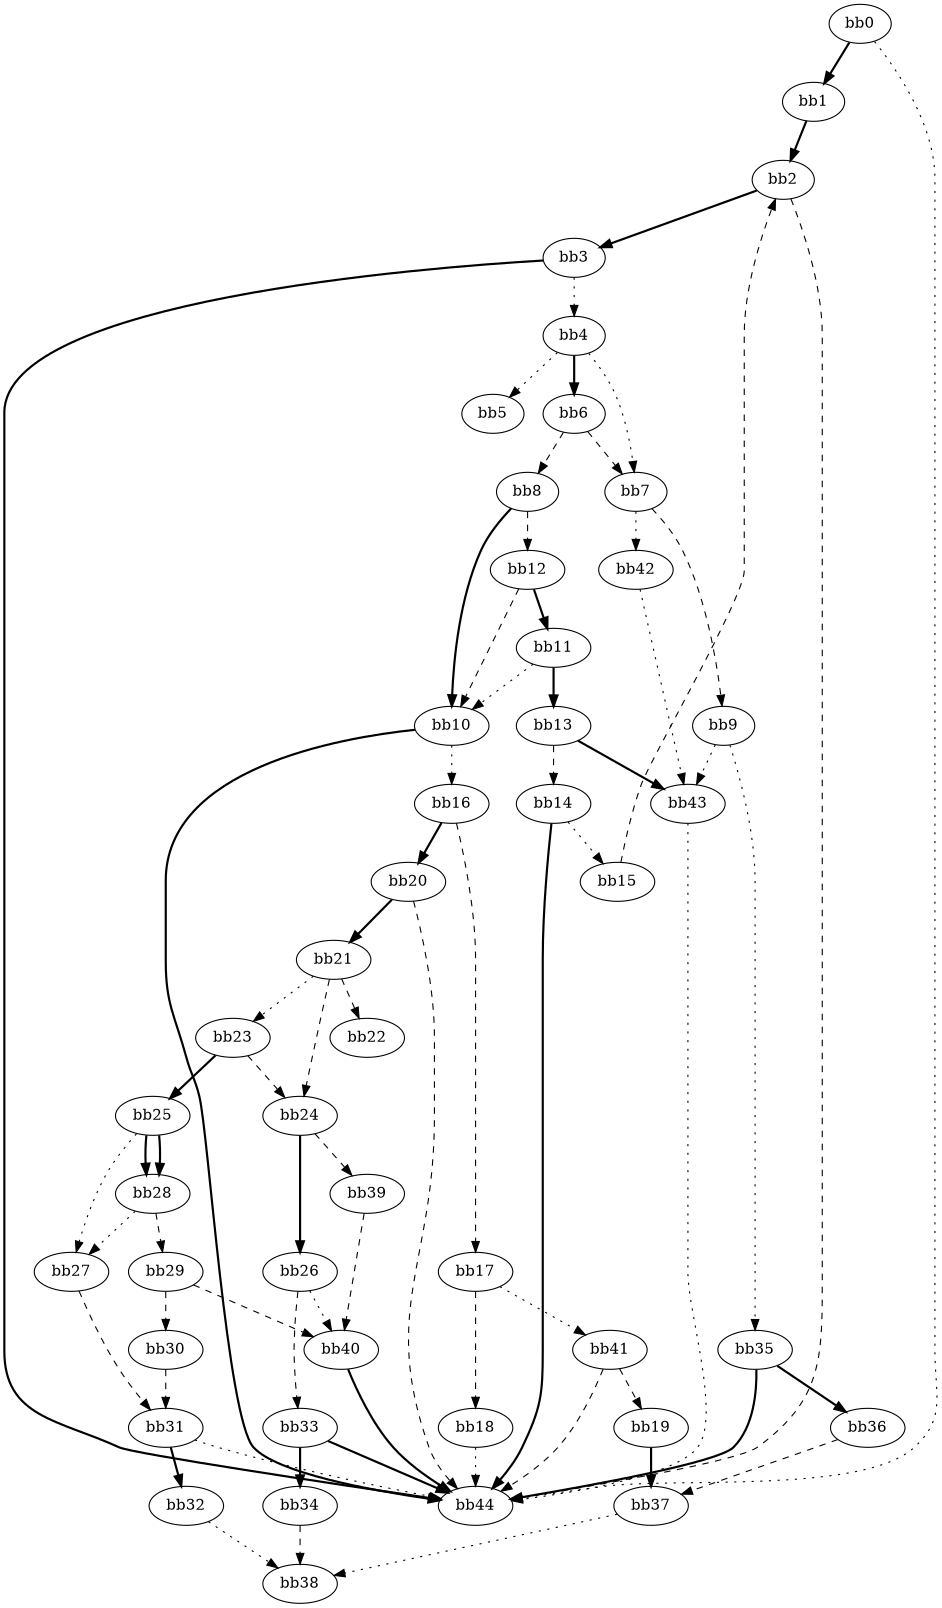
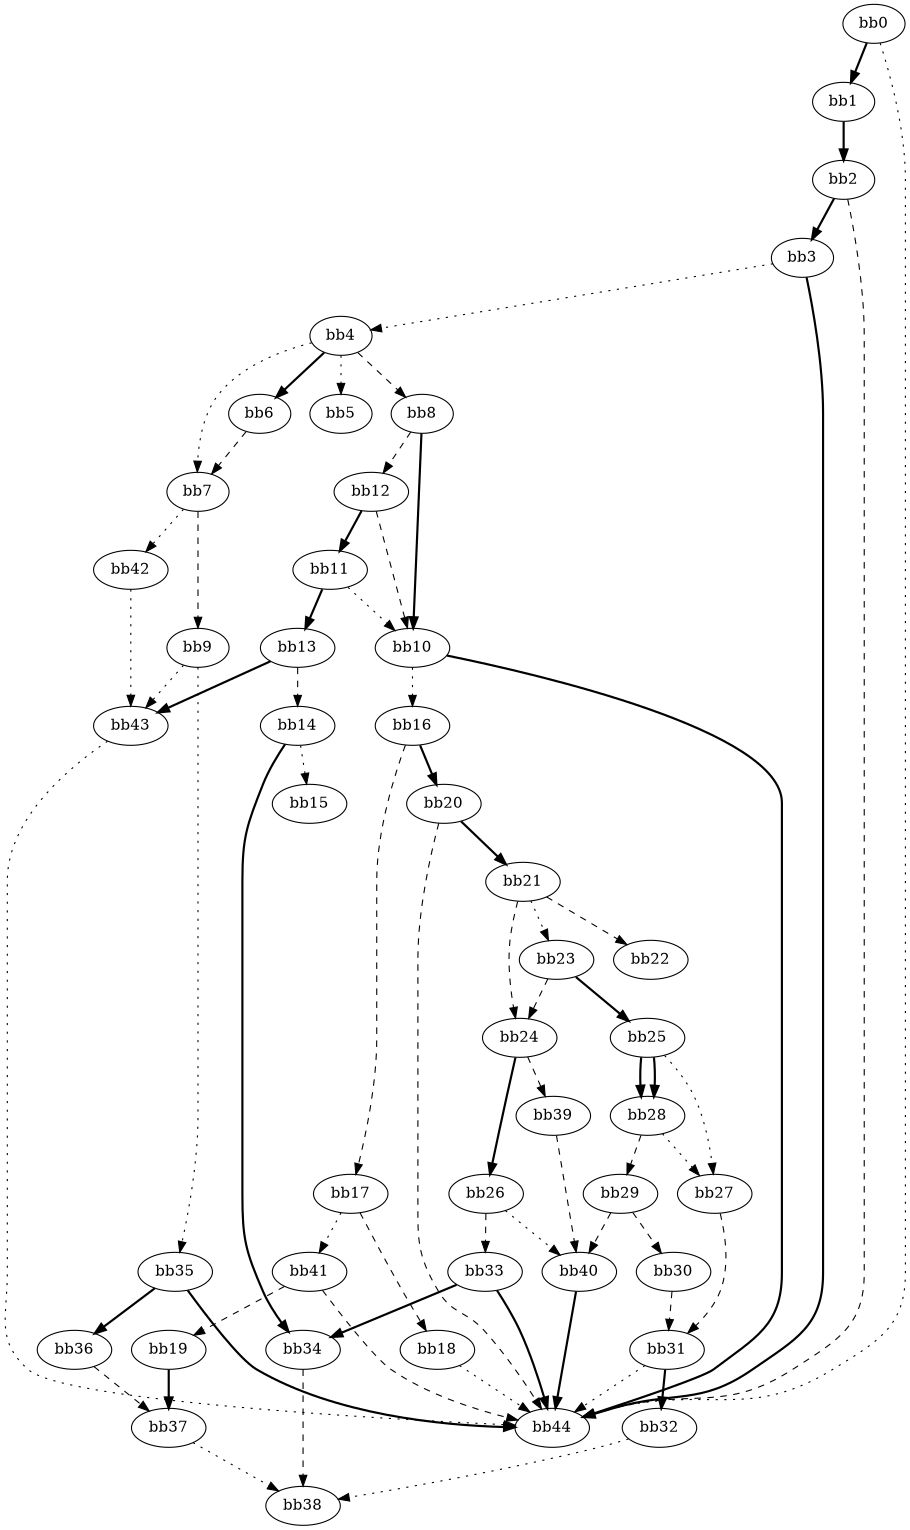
(554, 448) -> (378, 371)
(744, 547) -> none
(543, 1157) -> (242, 1033)
